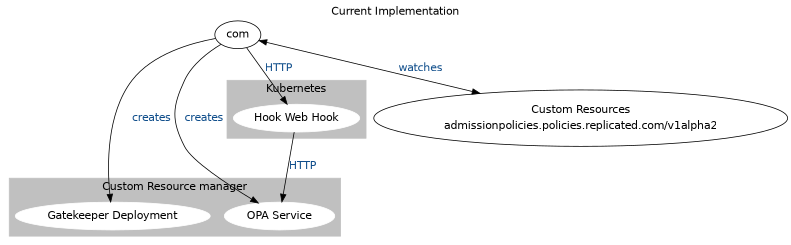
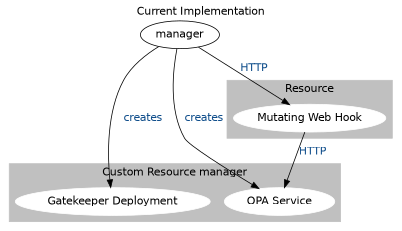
(238, 35) -> (180, 35)
(297, 89) -> (310, 89)
(297, 118) -> (310, 118)
(581, 118) -> none
